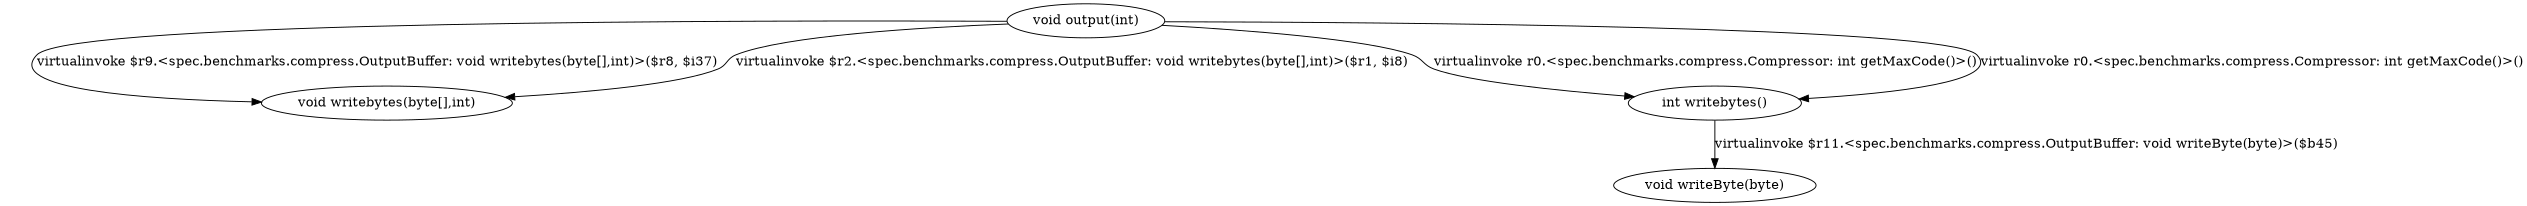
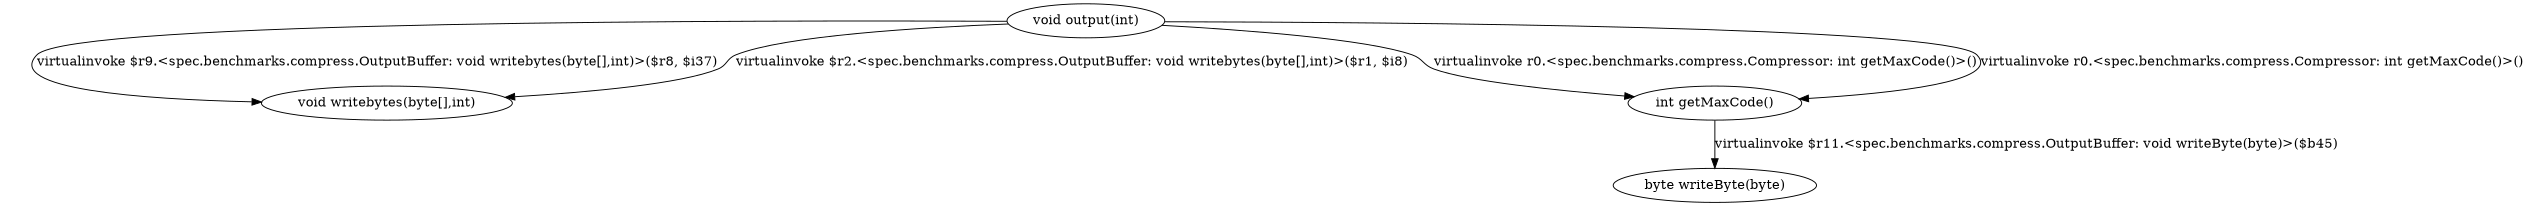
(1715, 103) -> (1715, 103)
(1715, 185) -> (1715, 185)
